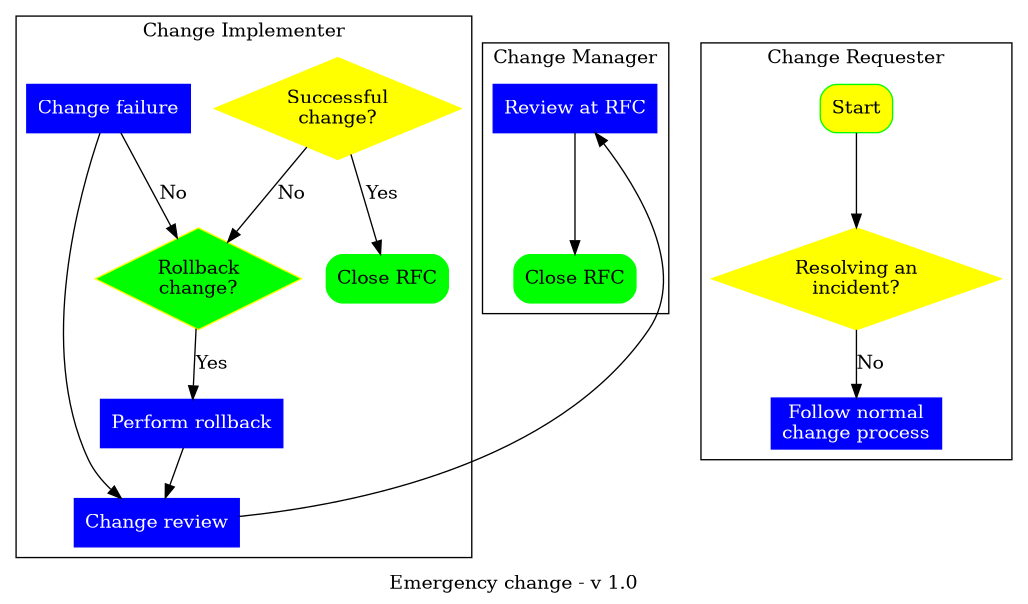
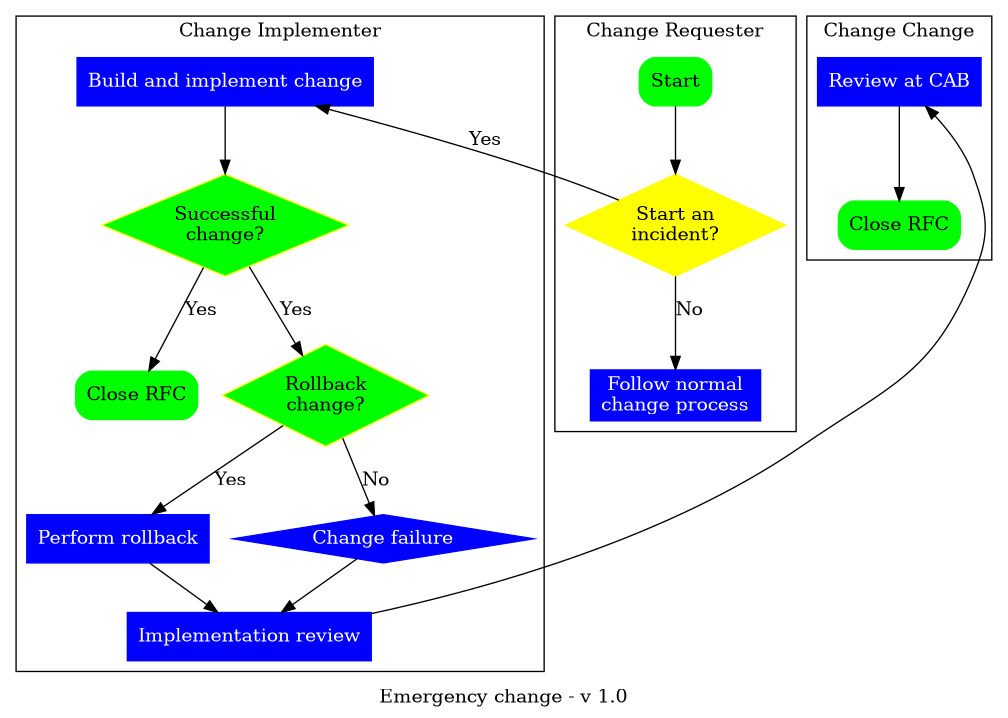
(576, 58) -> (899, 31)
none -> (225, 82)
(109, 109) -> (383, 539)
(338, 109) -> (225, 225)
(575, 109) -> (899, 82)
(856, 109) -> (676, 82)
(146, 179) -> (356, 471)
(292, 194) -> (297, 310)
(856, 279) -> (676, 225)
(157, 523) -> (249, 637)
